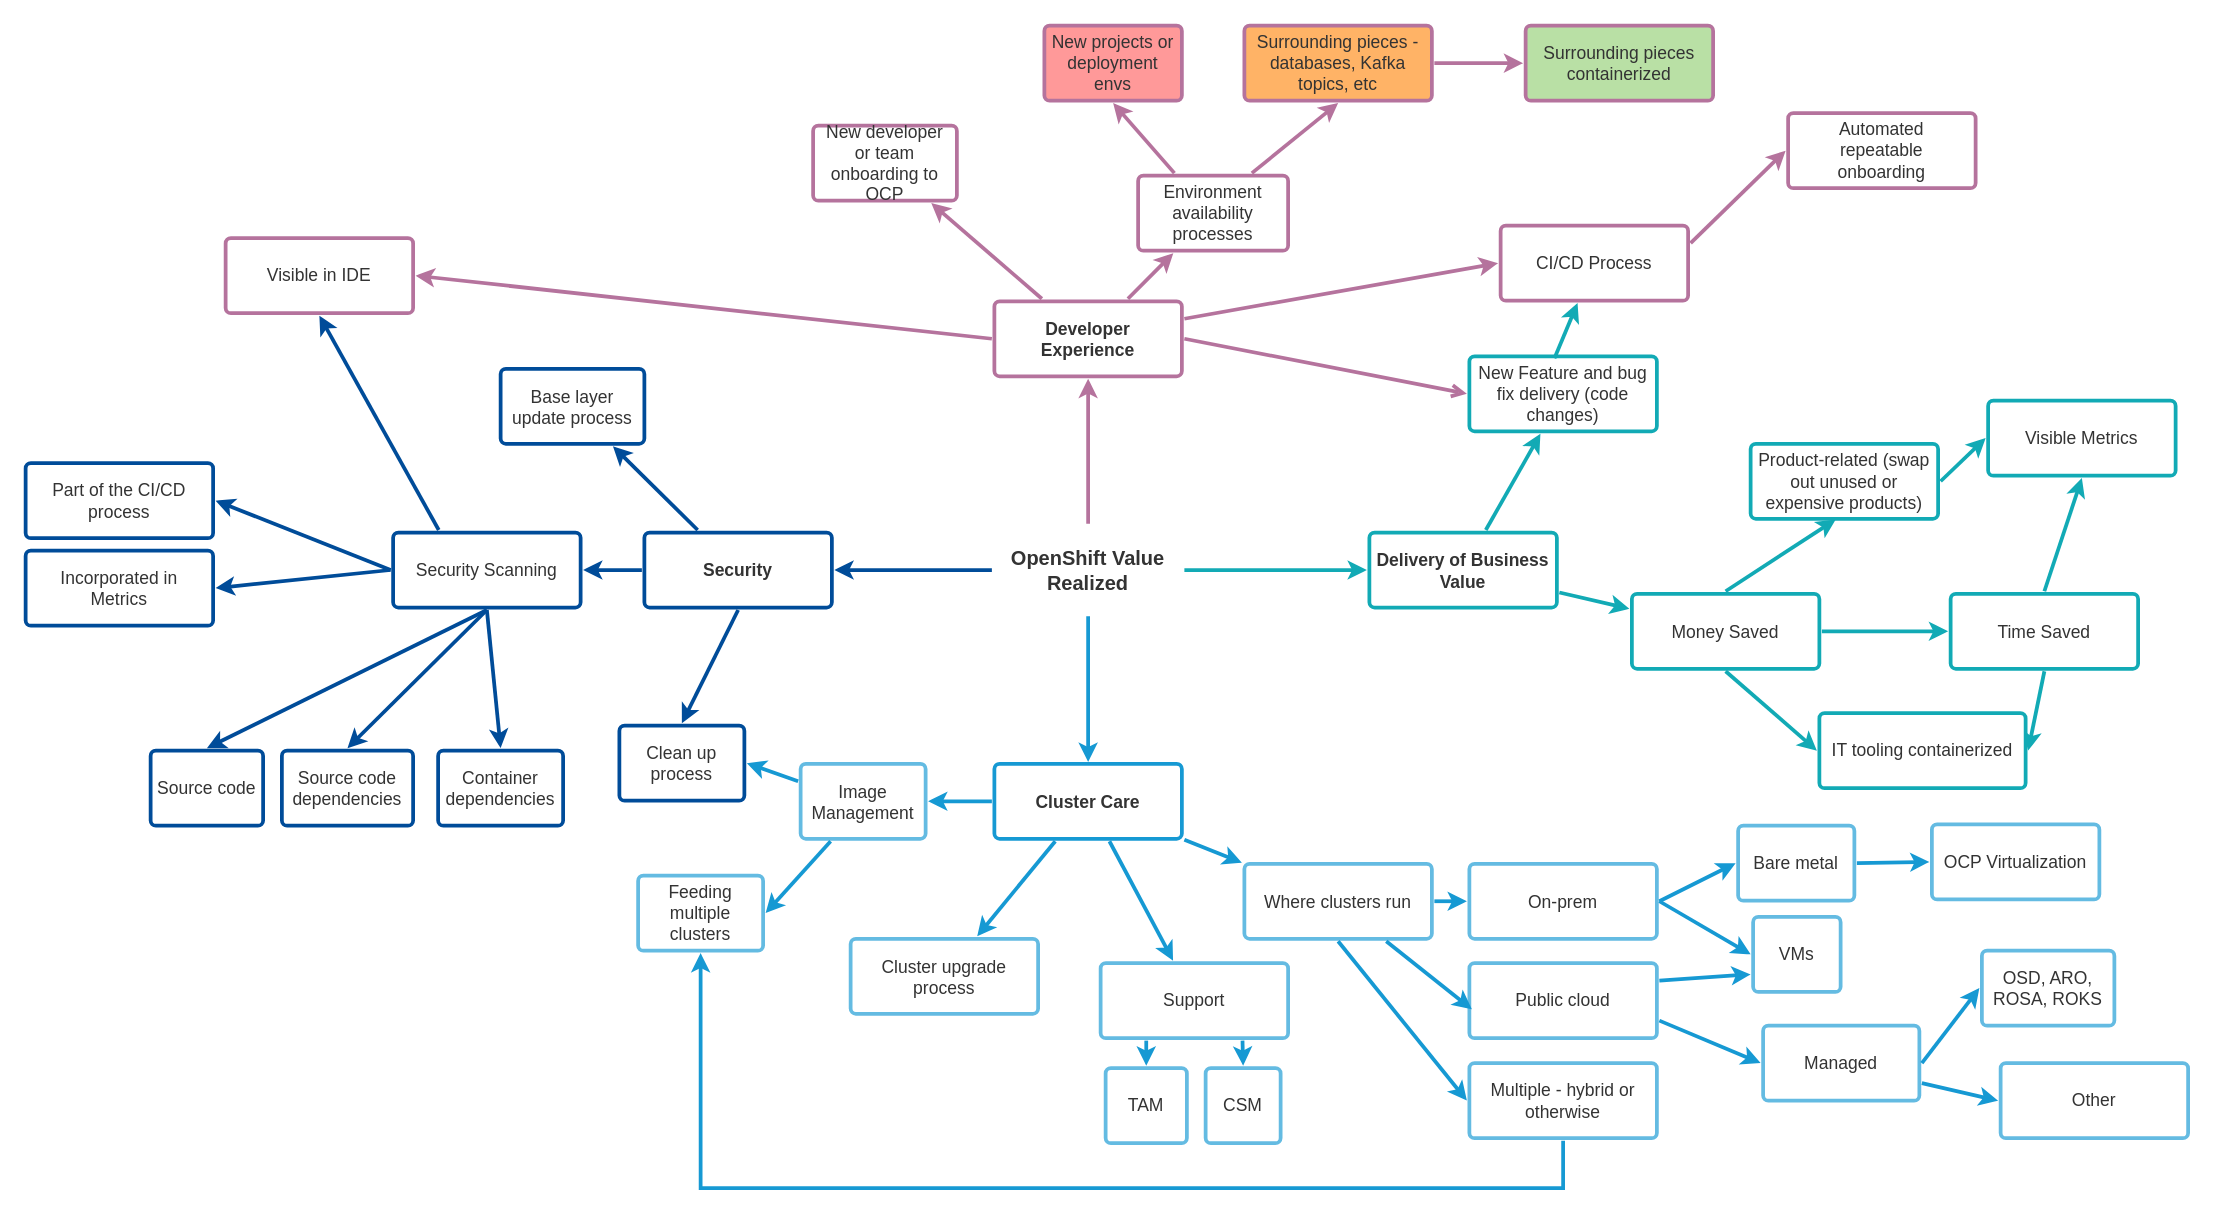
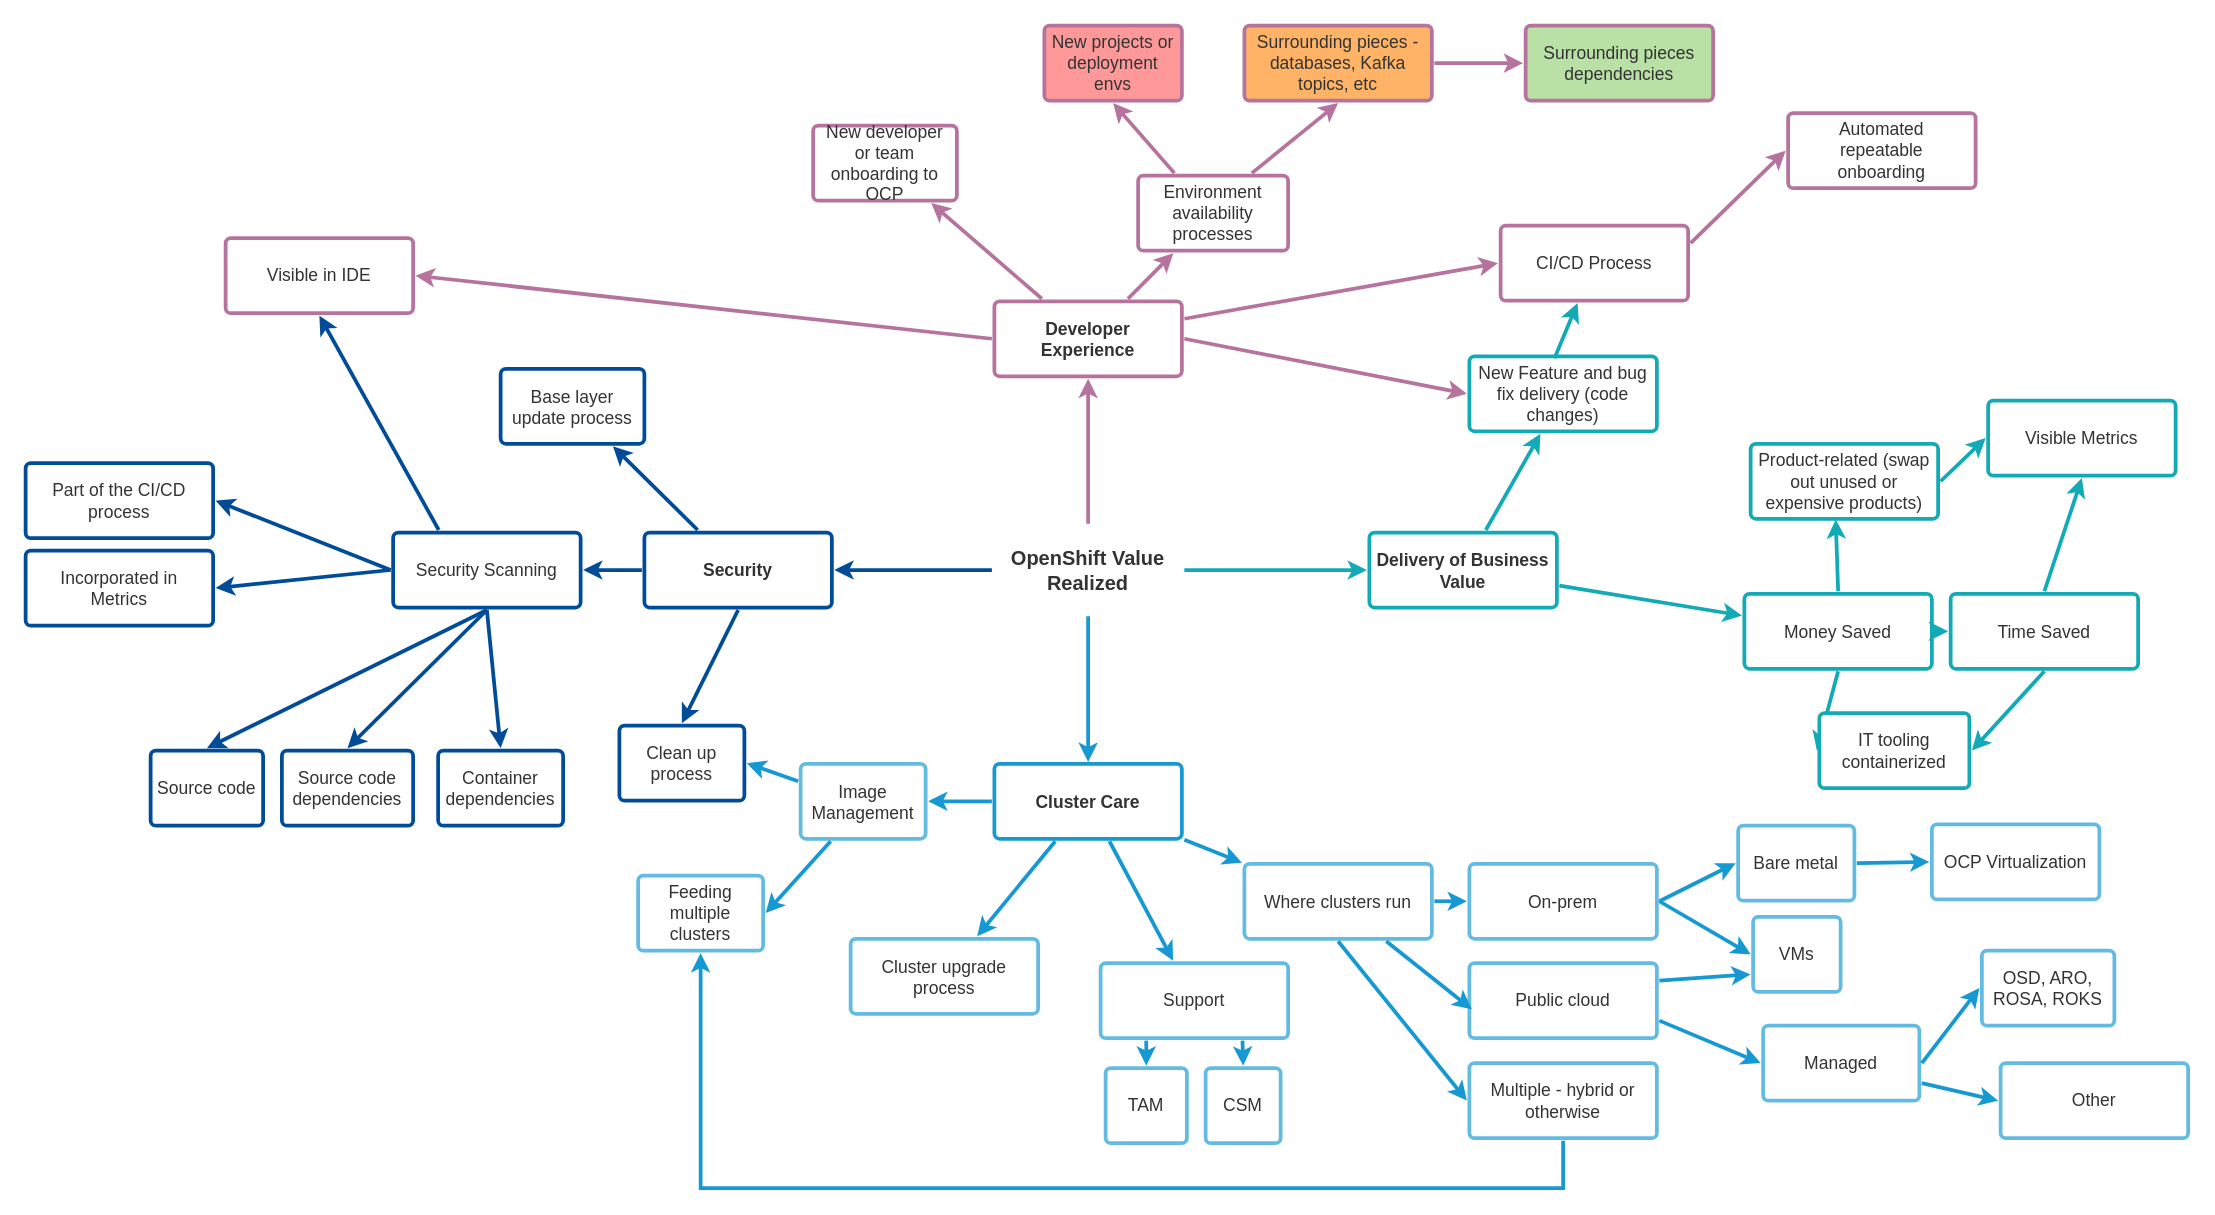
(1619, 63) -> (1619, 63)
(1452, 391) -> (1452, 391)
(1726, 631) -> (1838, 631)
(1923, 751) -> (1894, 751)
